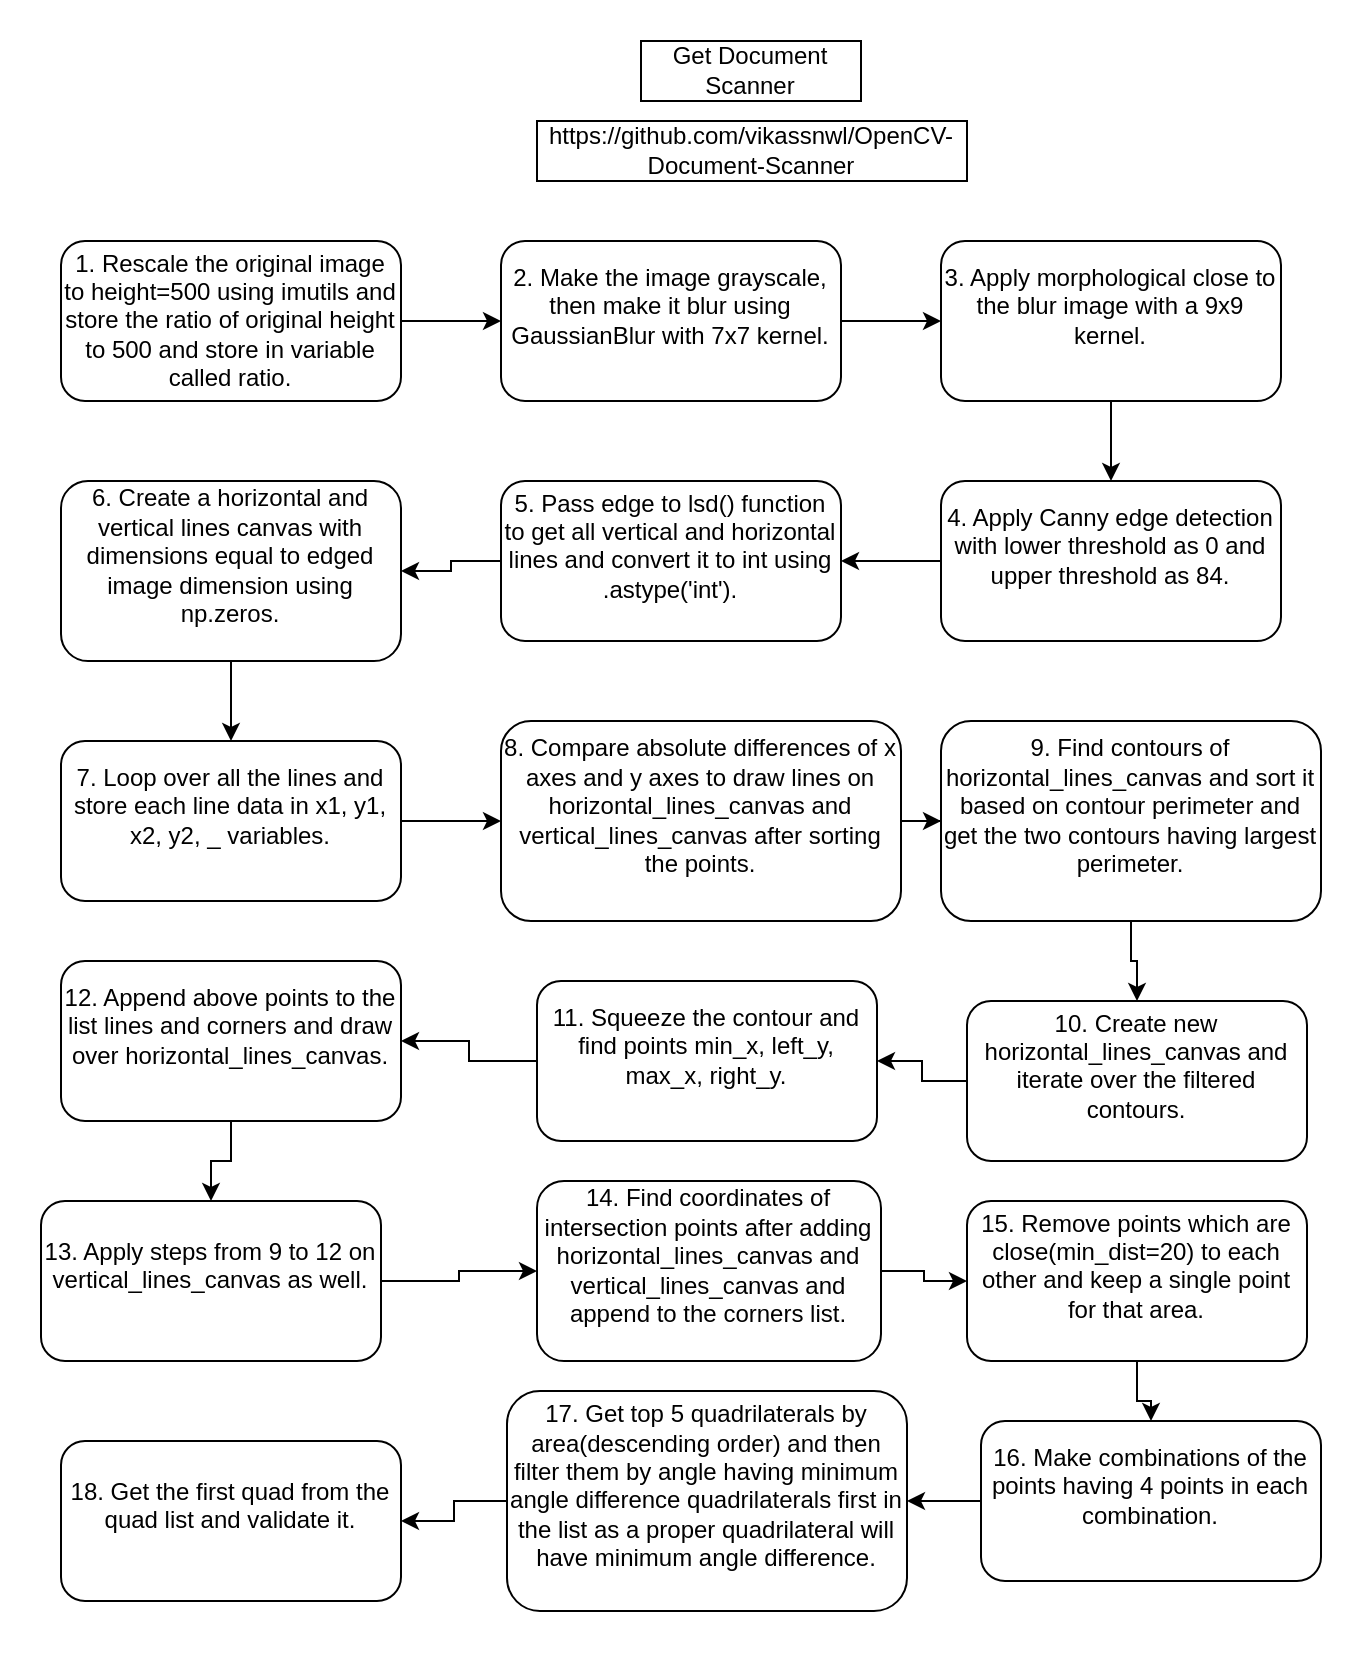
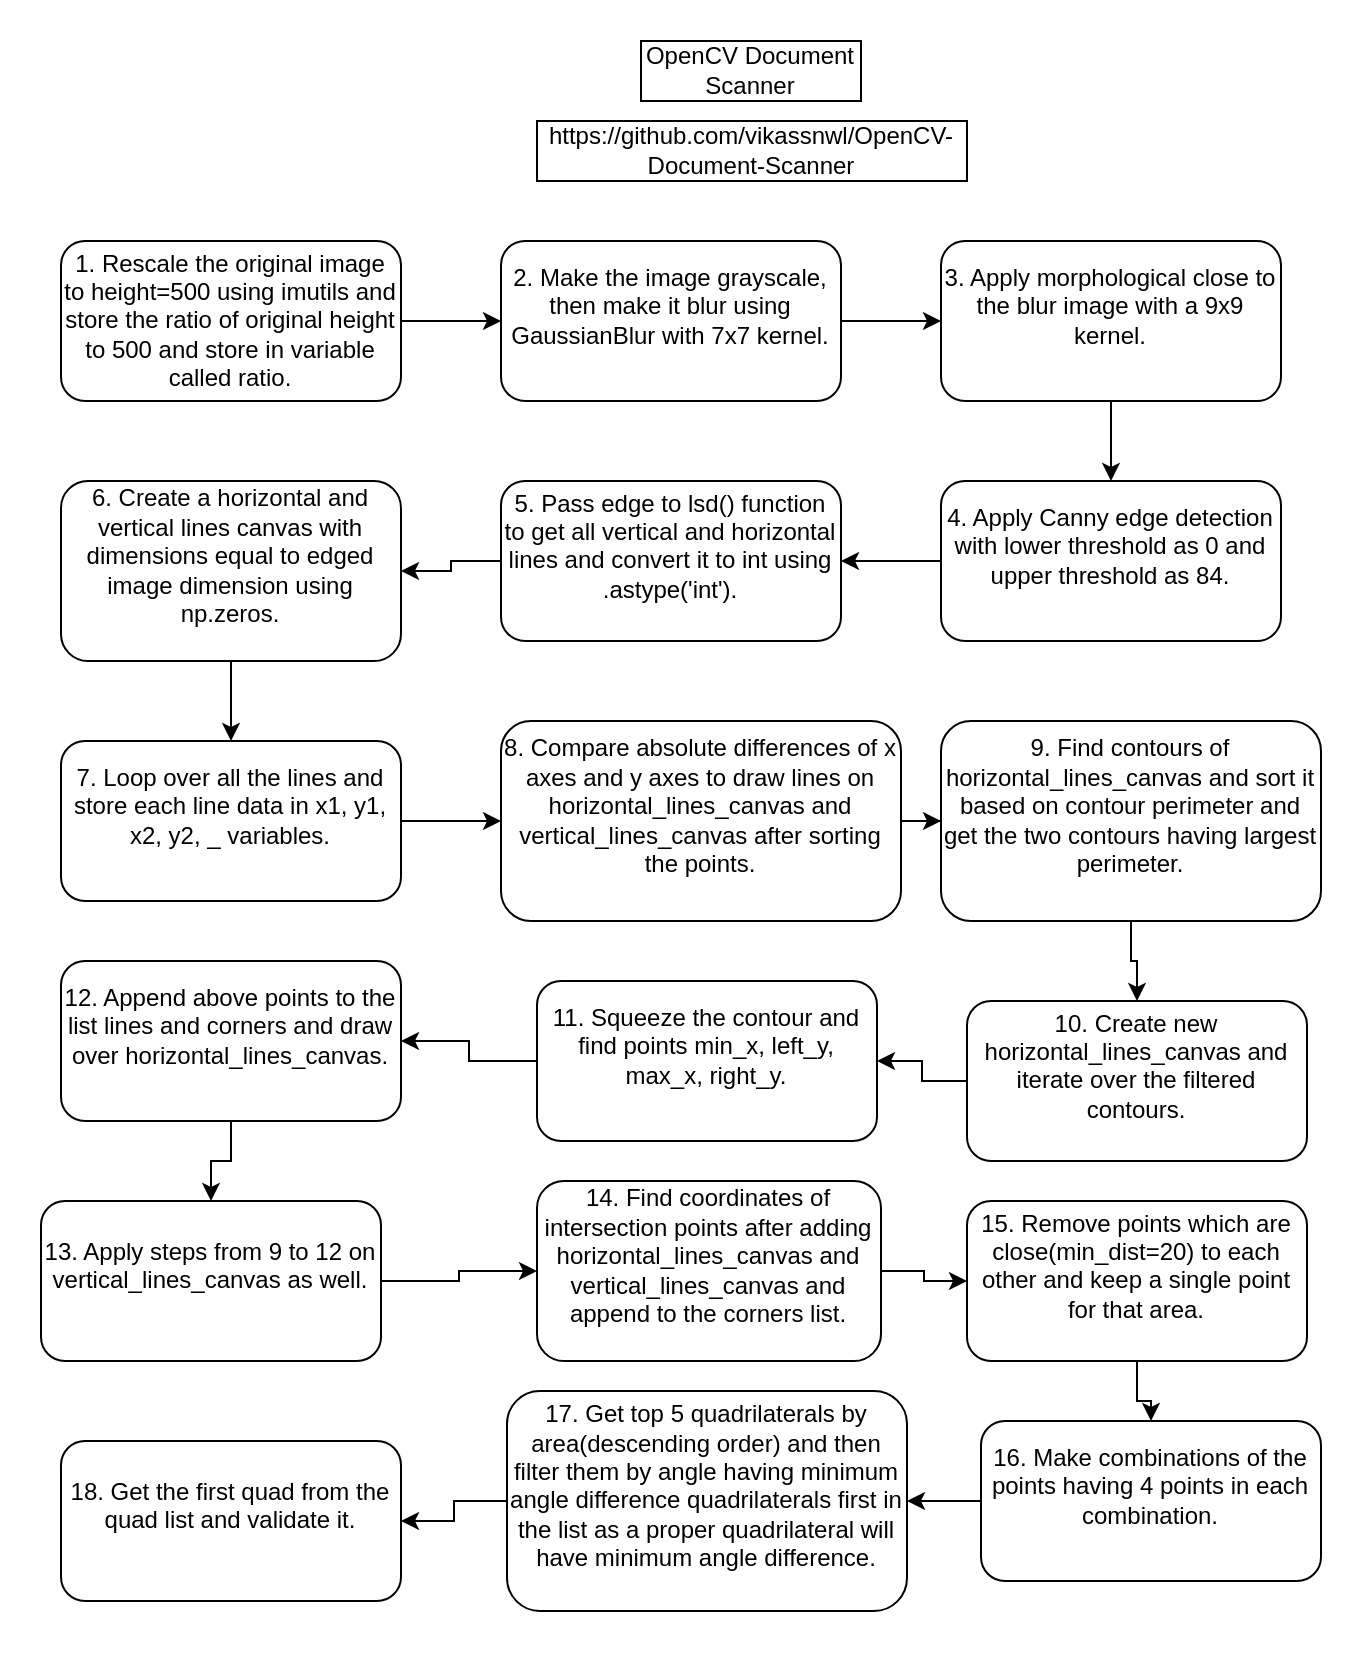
(751, 71) -> (751, 71)
